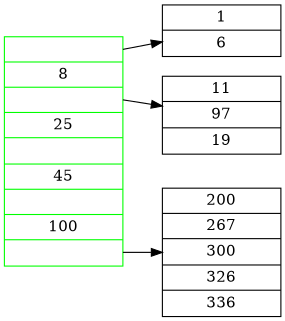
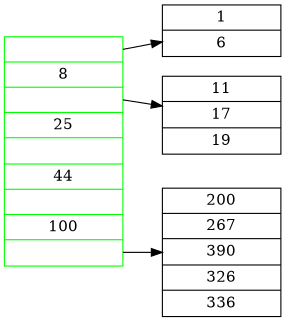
(222, 114) -> (222, 114)
(64, 176) -> (64, 176)
(222, 251) -> (222, 251)
